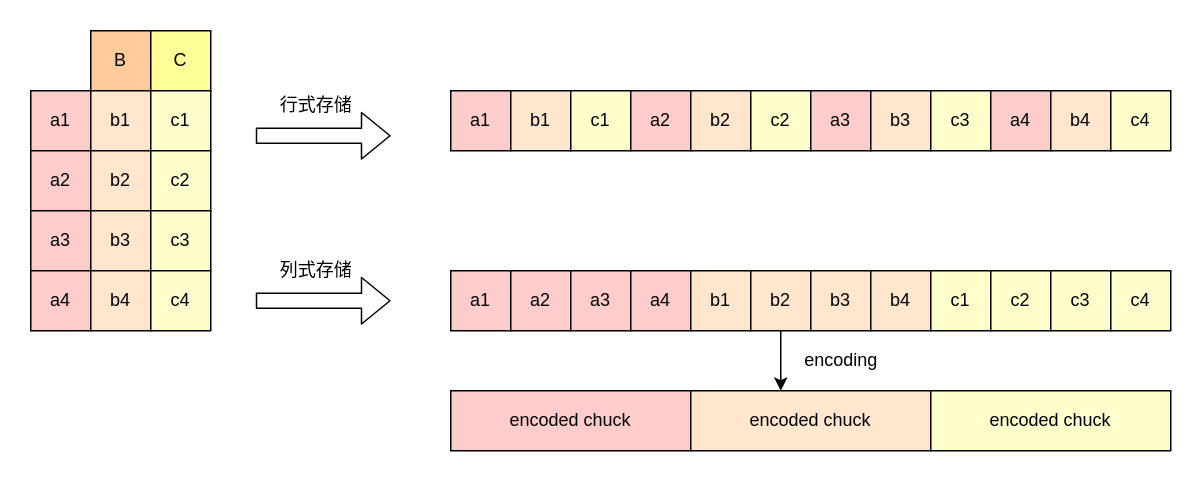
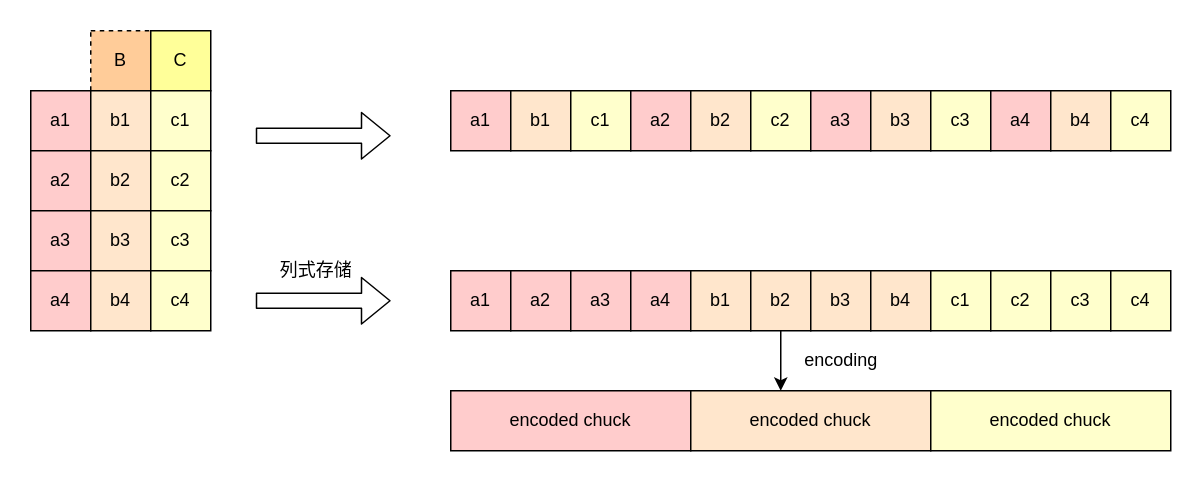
(121, 61) -> (121, 61)
(316, 106) -> none
